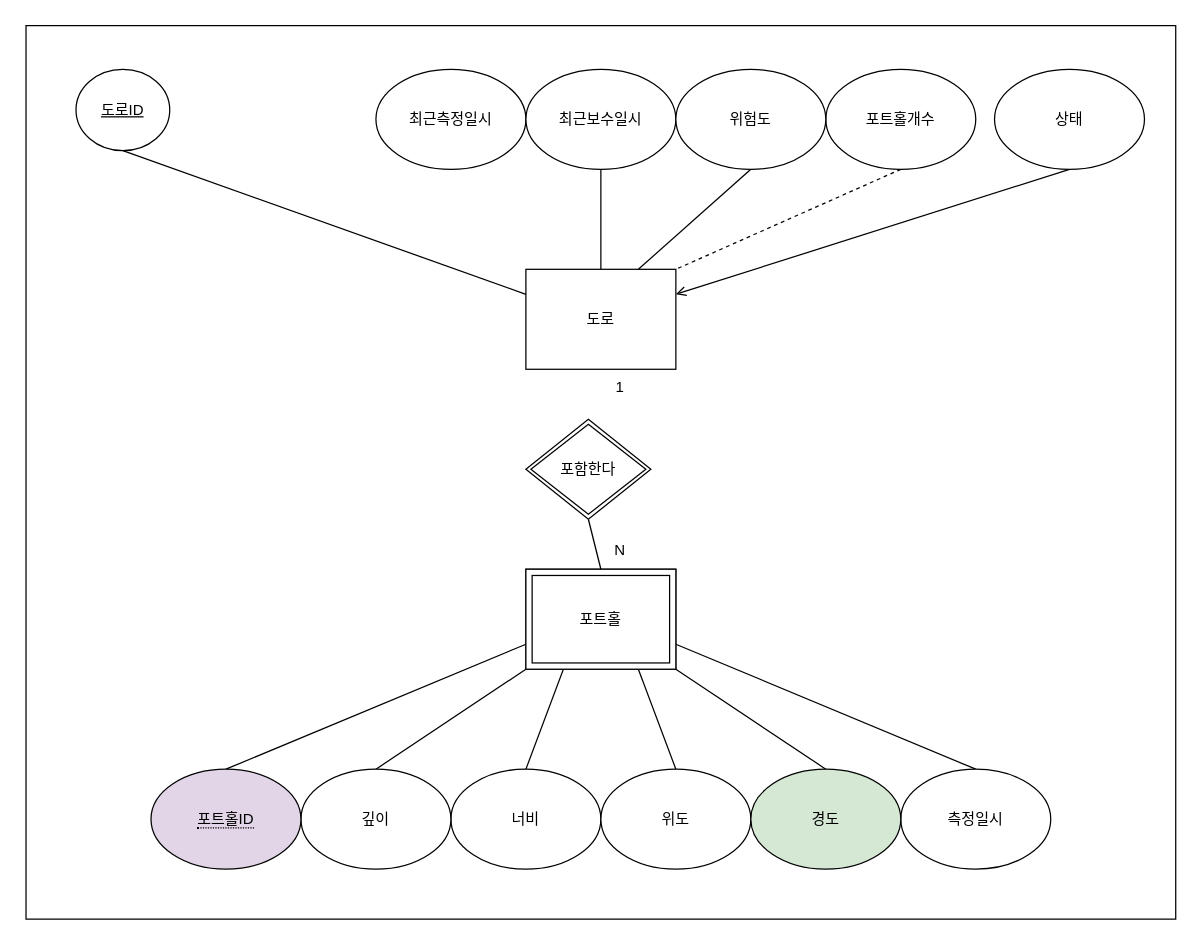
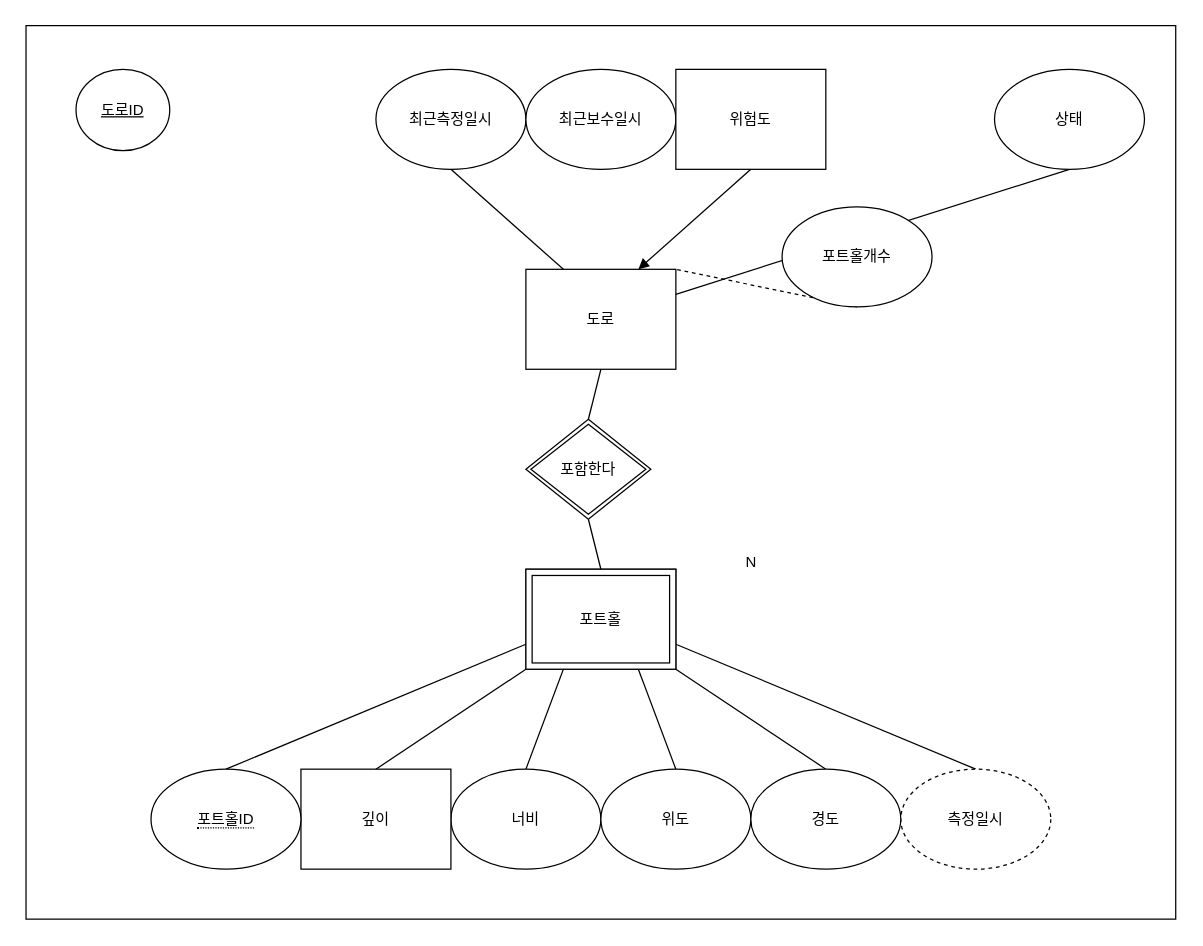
(751, 119) -> (751, 119)
(901, 119) -> (857, 257)
none -> (507, 219)
(601, 219) -> none
(324, 222) -> none
(643, 265) -> (647, 261)
(681, 293) -> (680, 293)
(619, 388) -> none
none -> (594, 394)
(619, 551) -> (751, 563)
(226, 819) -> (226, 819)
(376, 819) -> (376, 819)
(826, 819) -> (826, 819)
(976, 819) -> (976, 819)
